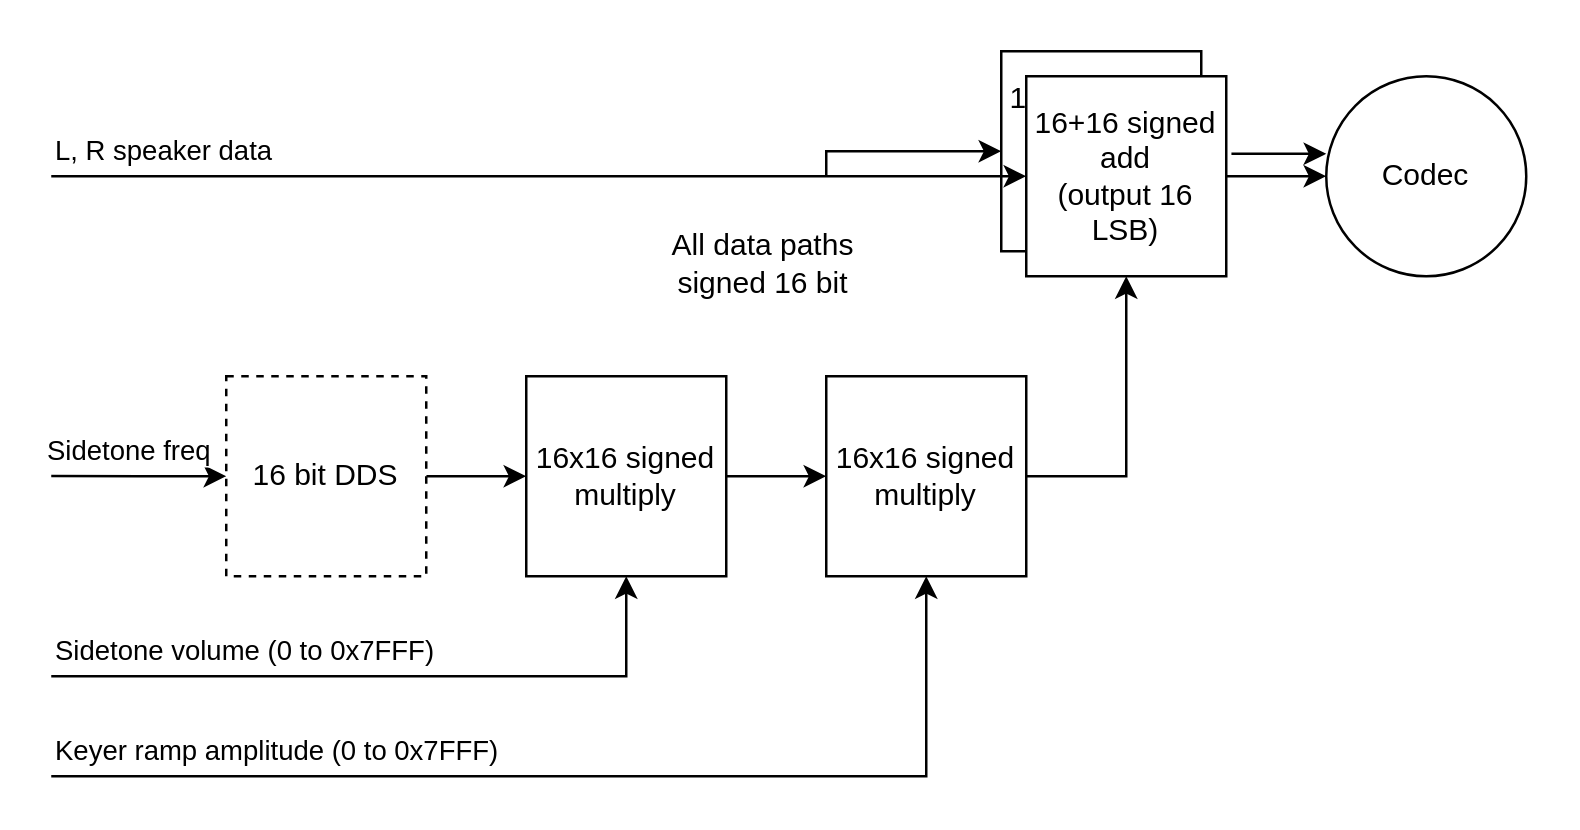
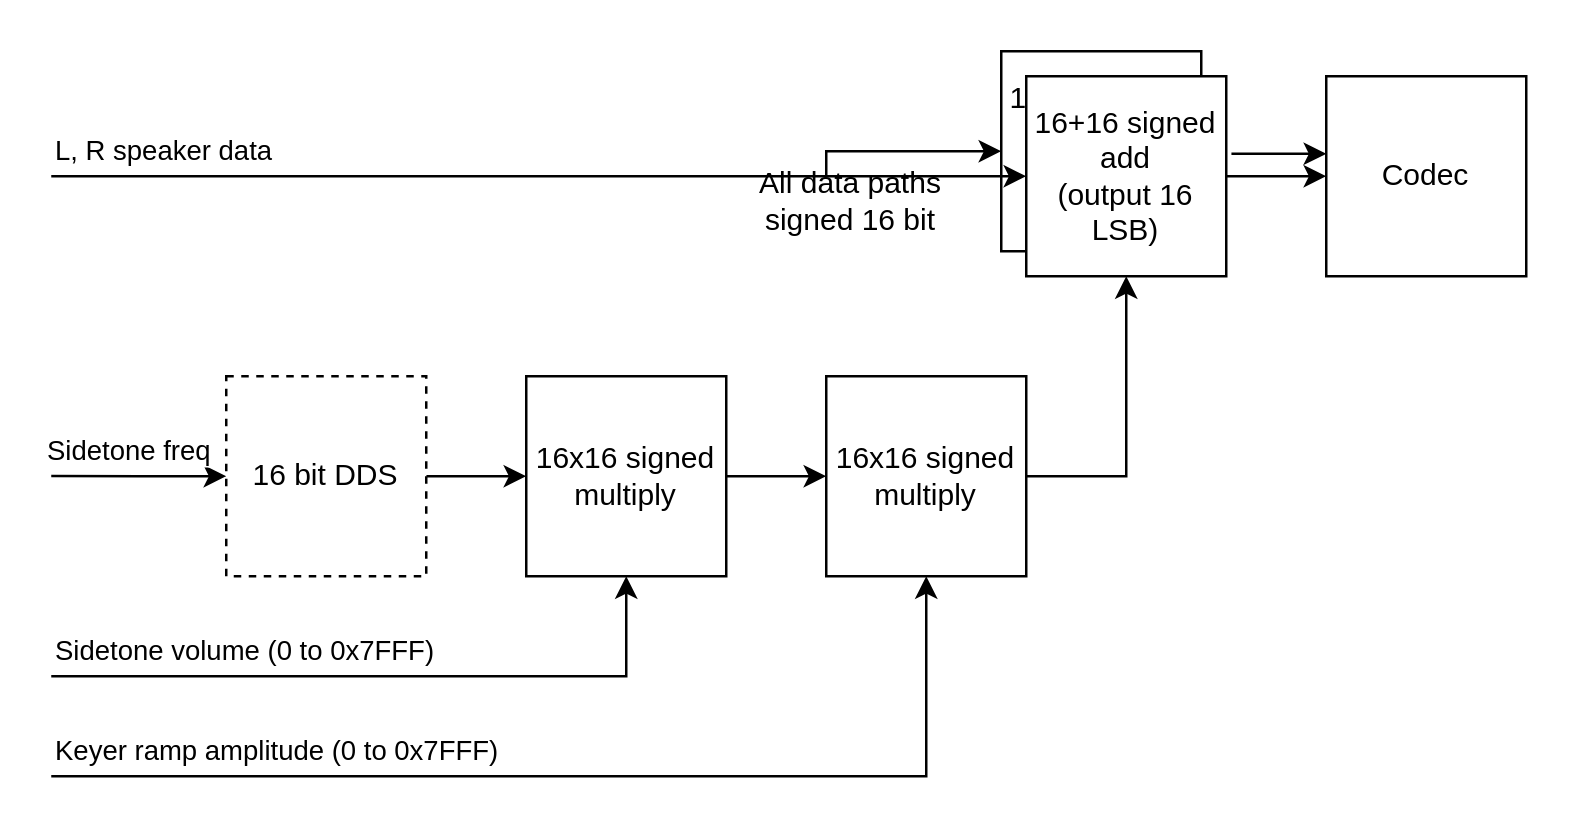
(1426, 176) -> (1426, 176)
(764, 264) -> (851, 201)
